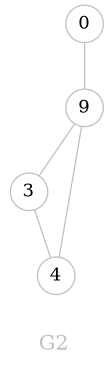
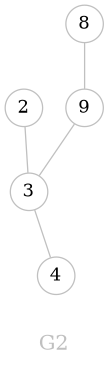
(85, 24) -> (85, 24)
none -> (24, 108)
(70, 192) -> none
